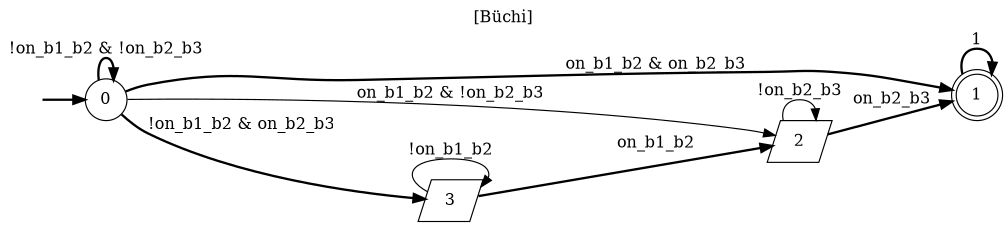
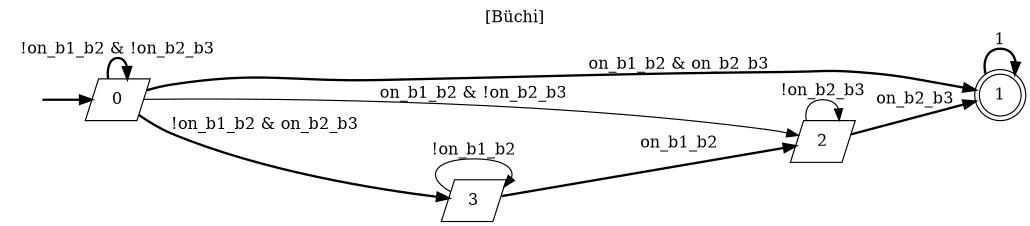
(106, 100) -> (118, 100)
